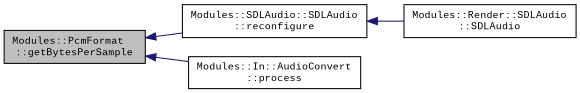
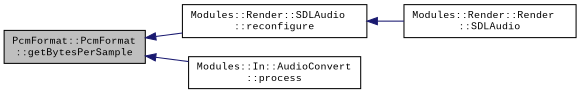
(275, 21) -> (275, 21)
(490, 21) -> (490, 21)
(75, 47) -> (75, 47)
